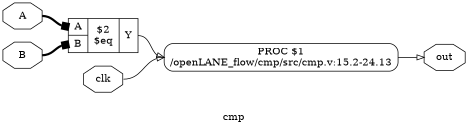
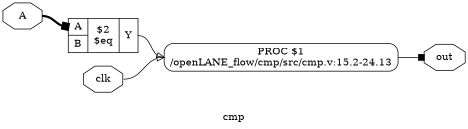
(23, 55) -> none
(407, 57) -> (407, 57)
